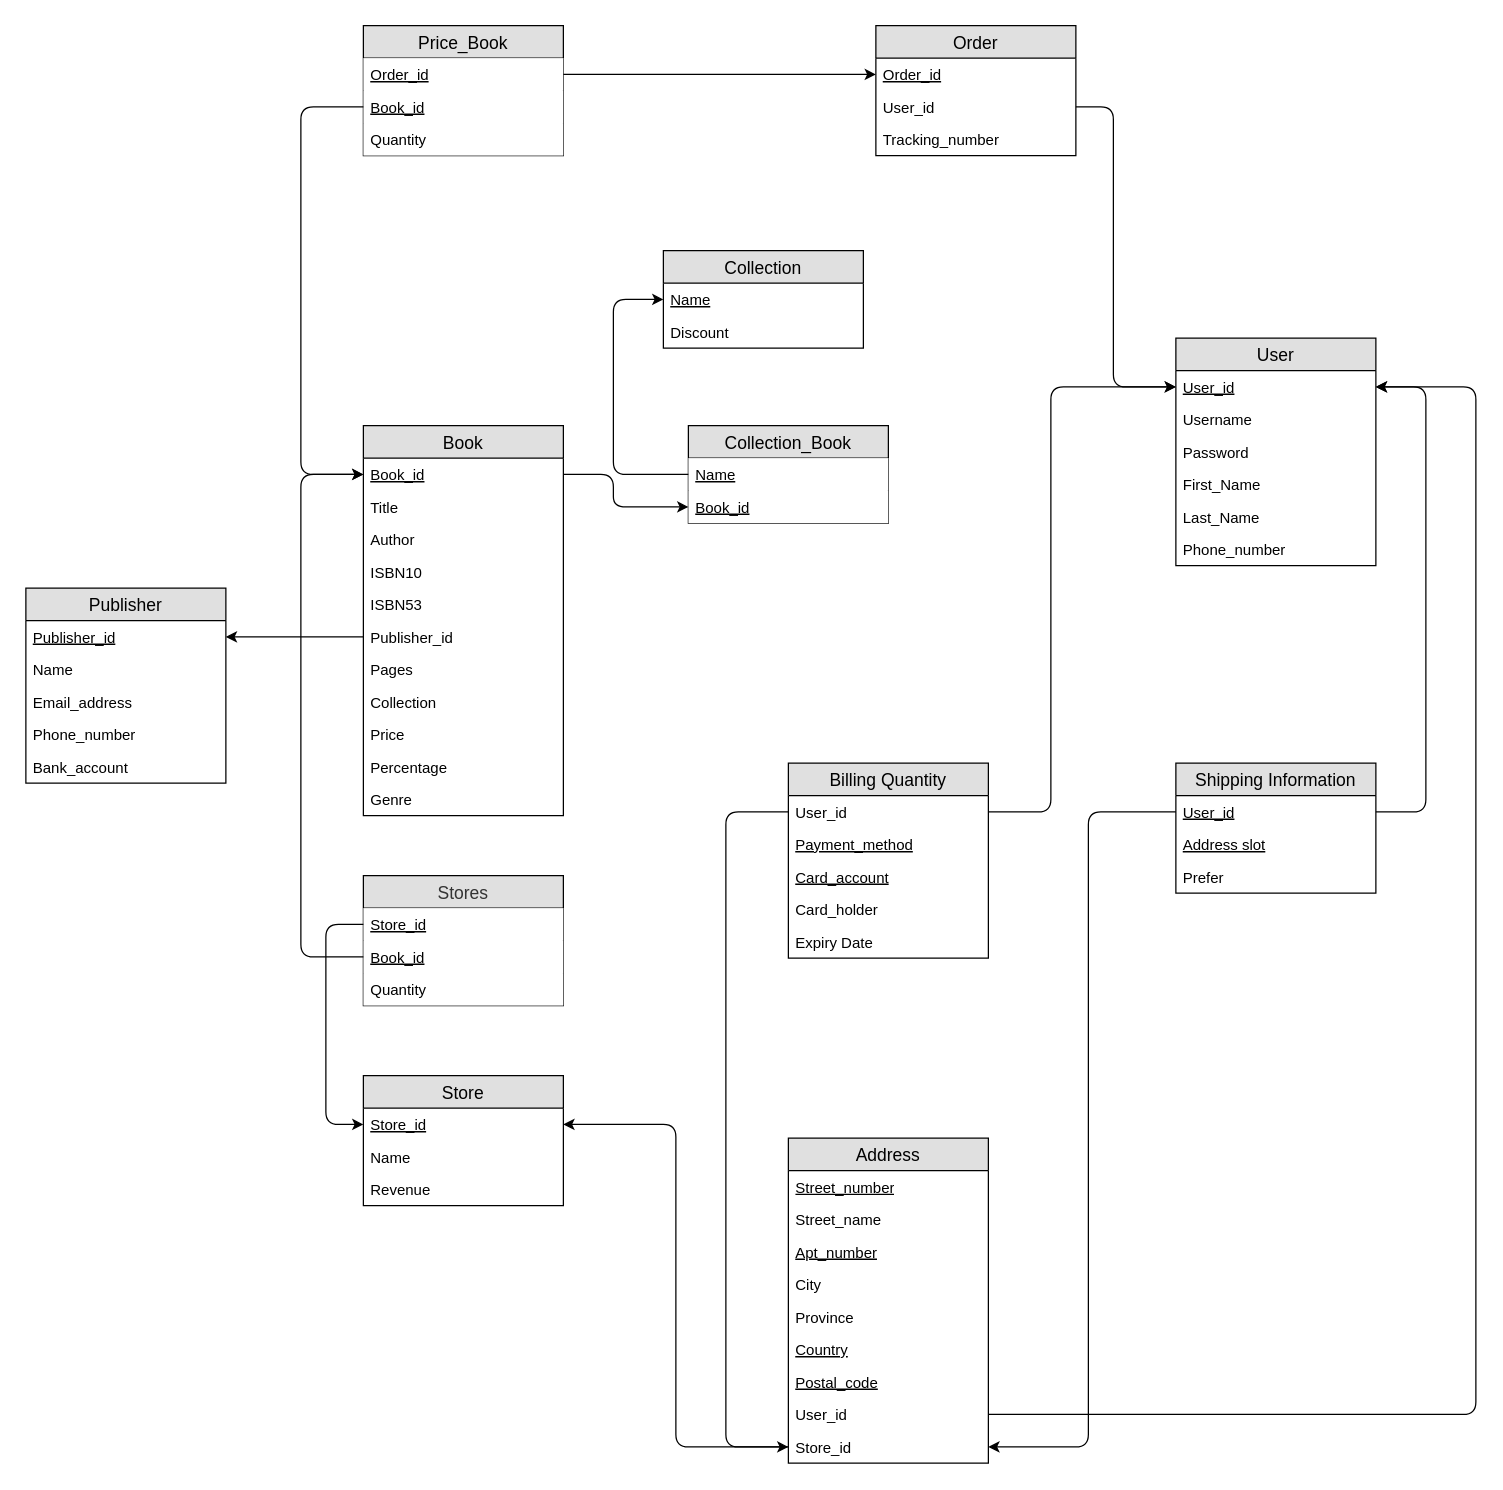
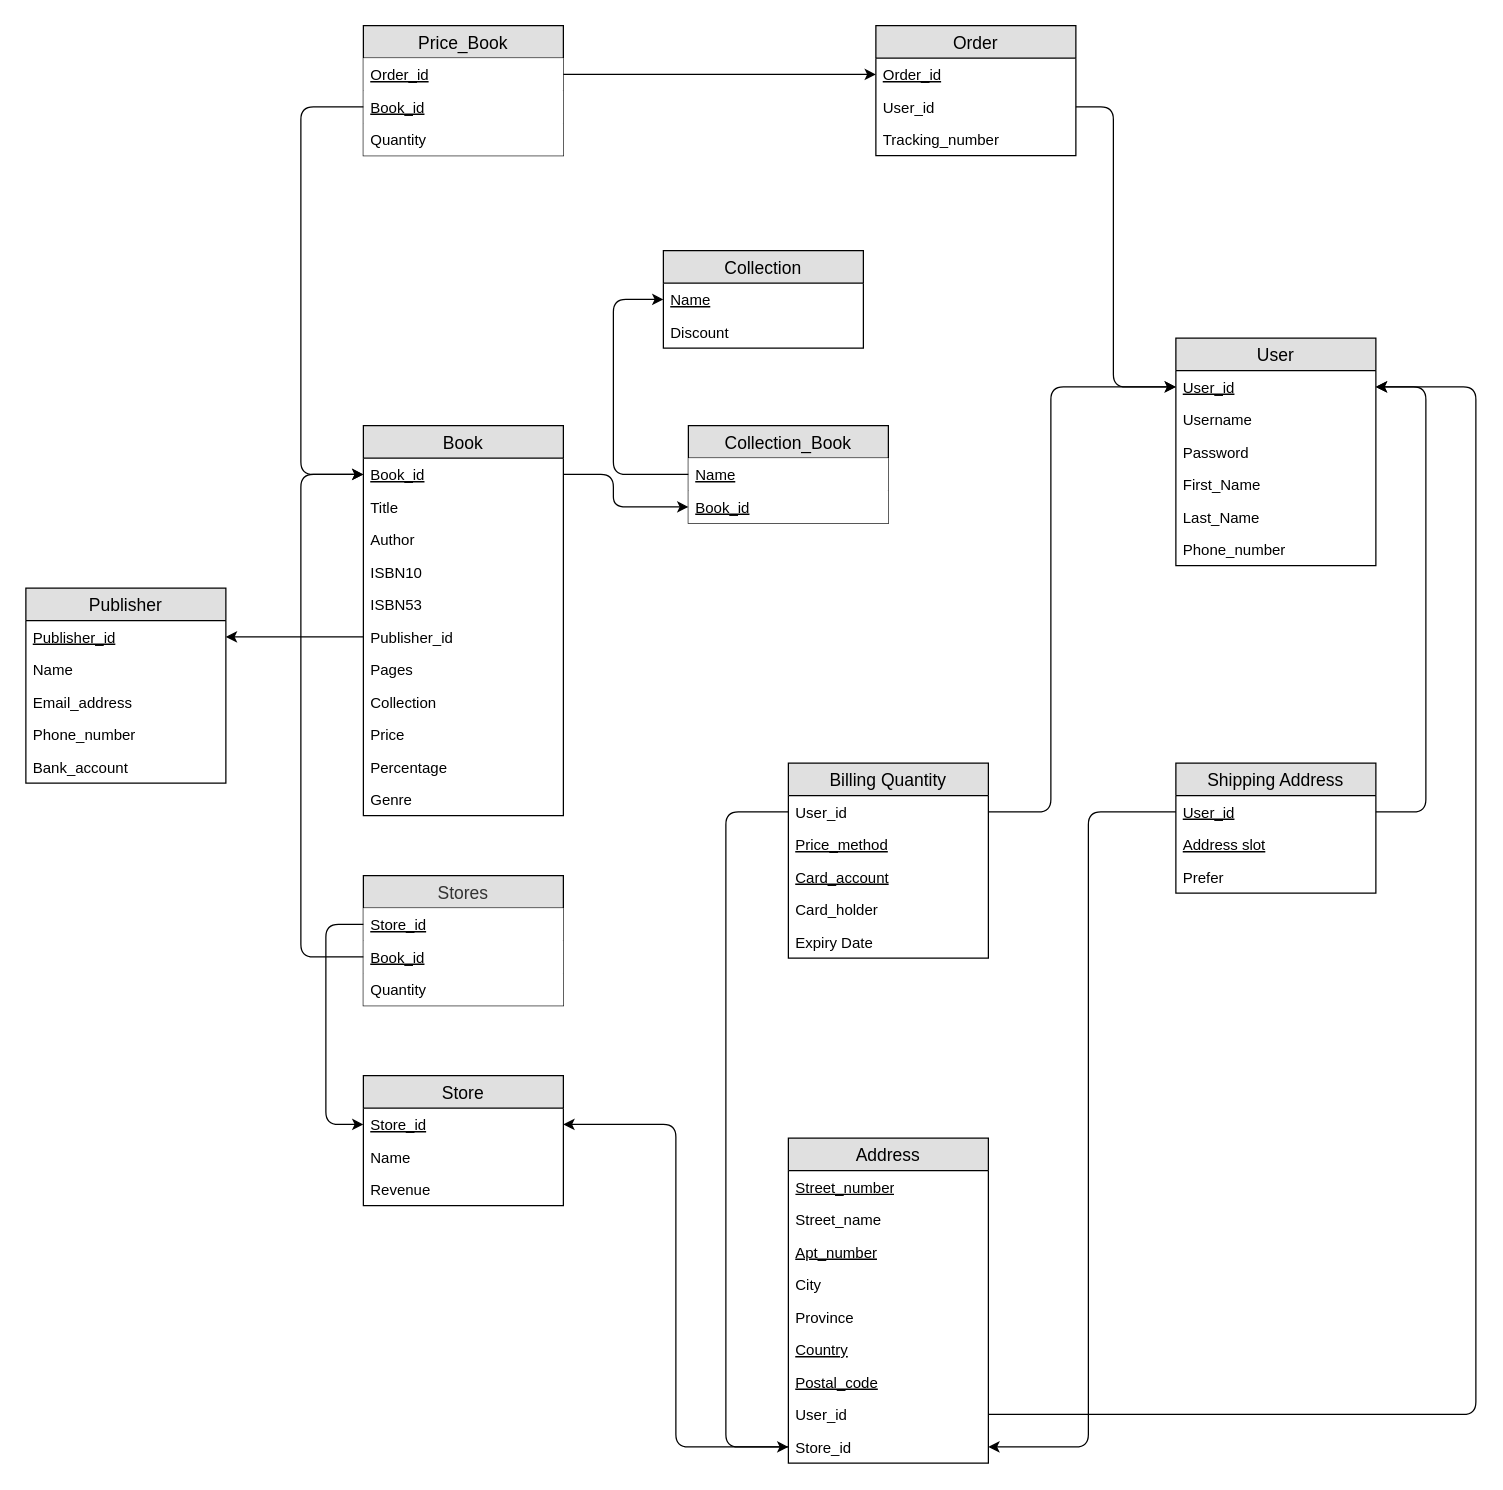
(1275, 780) -> (1275, 780)
(854, 845) -> (843, 845)
